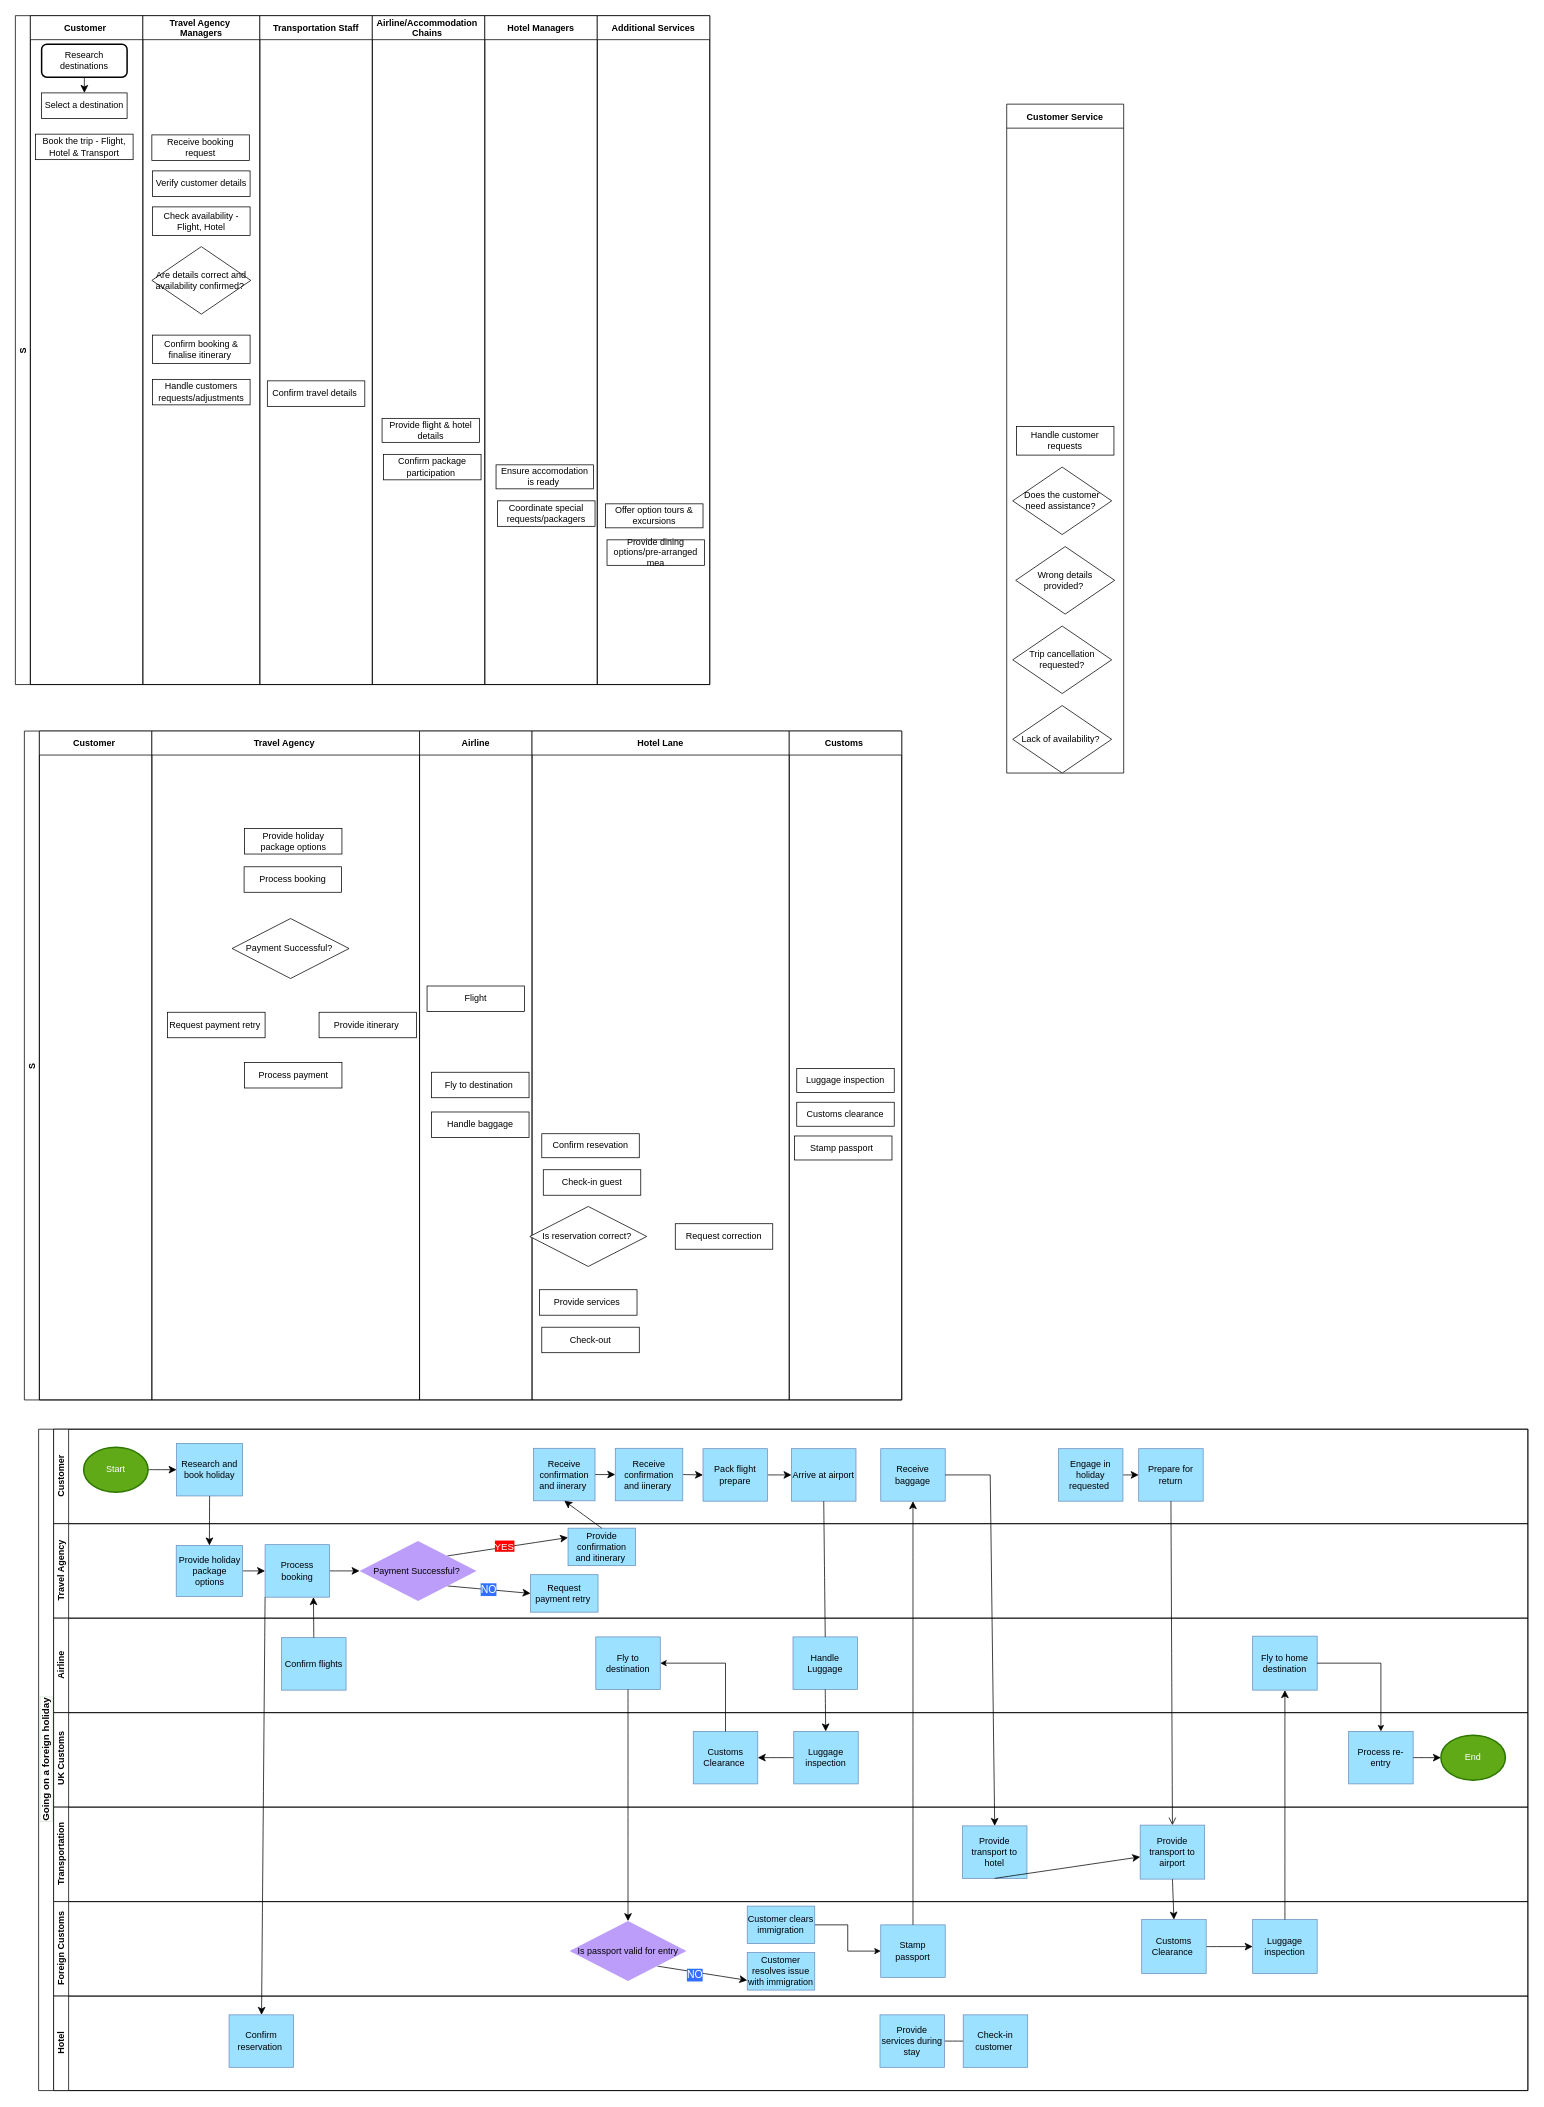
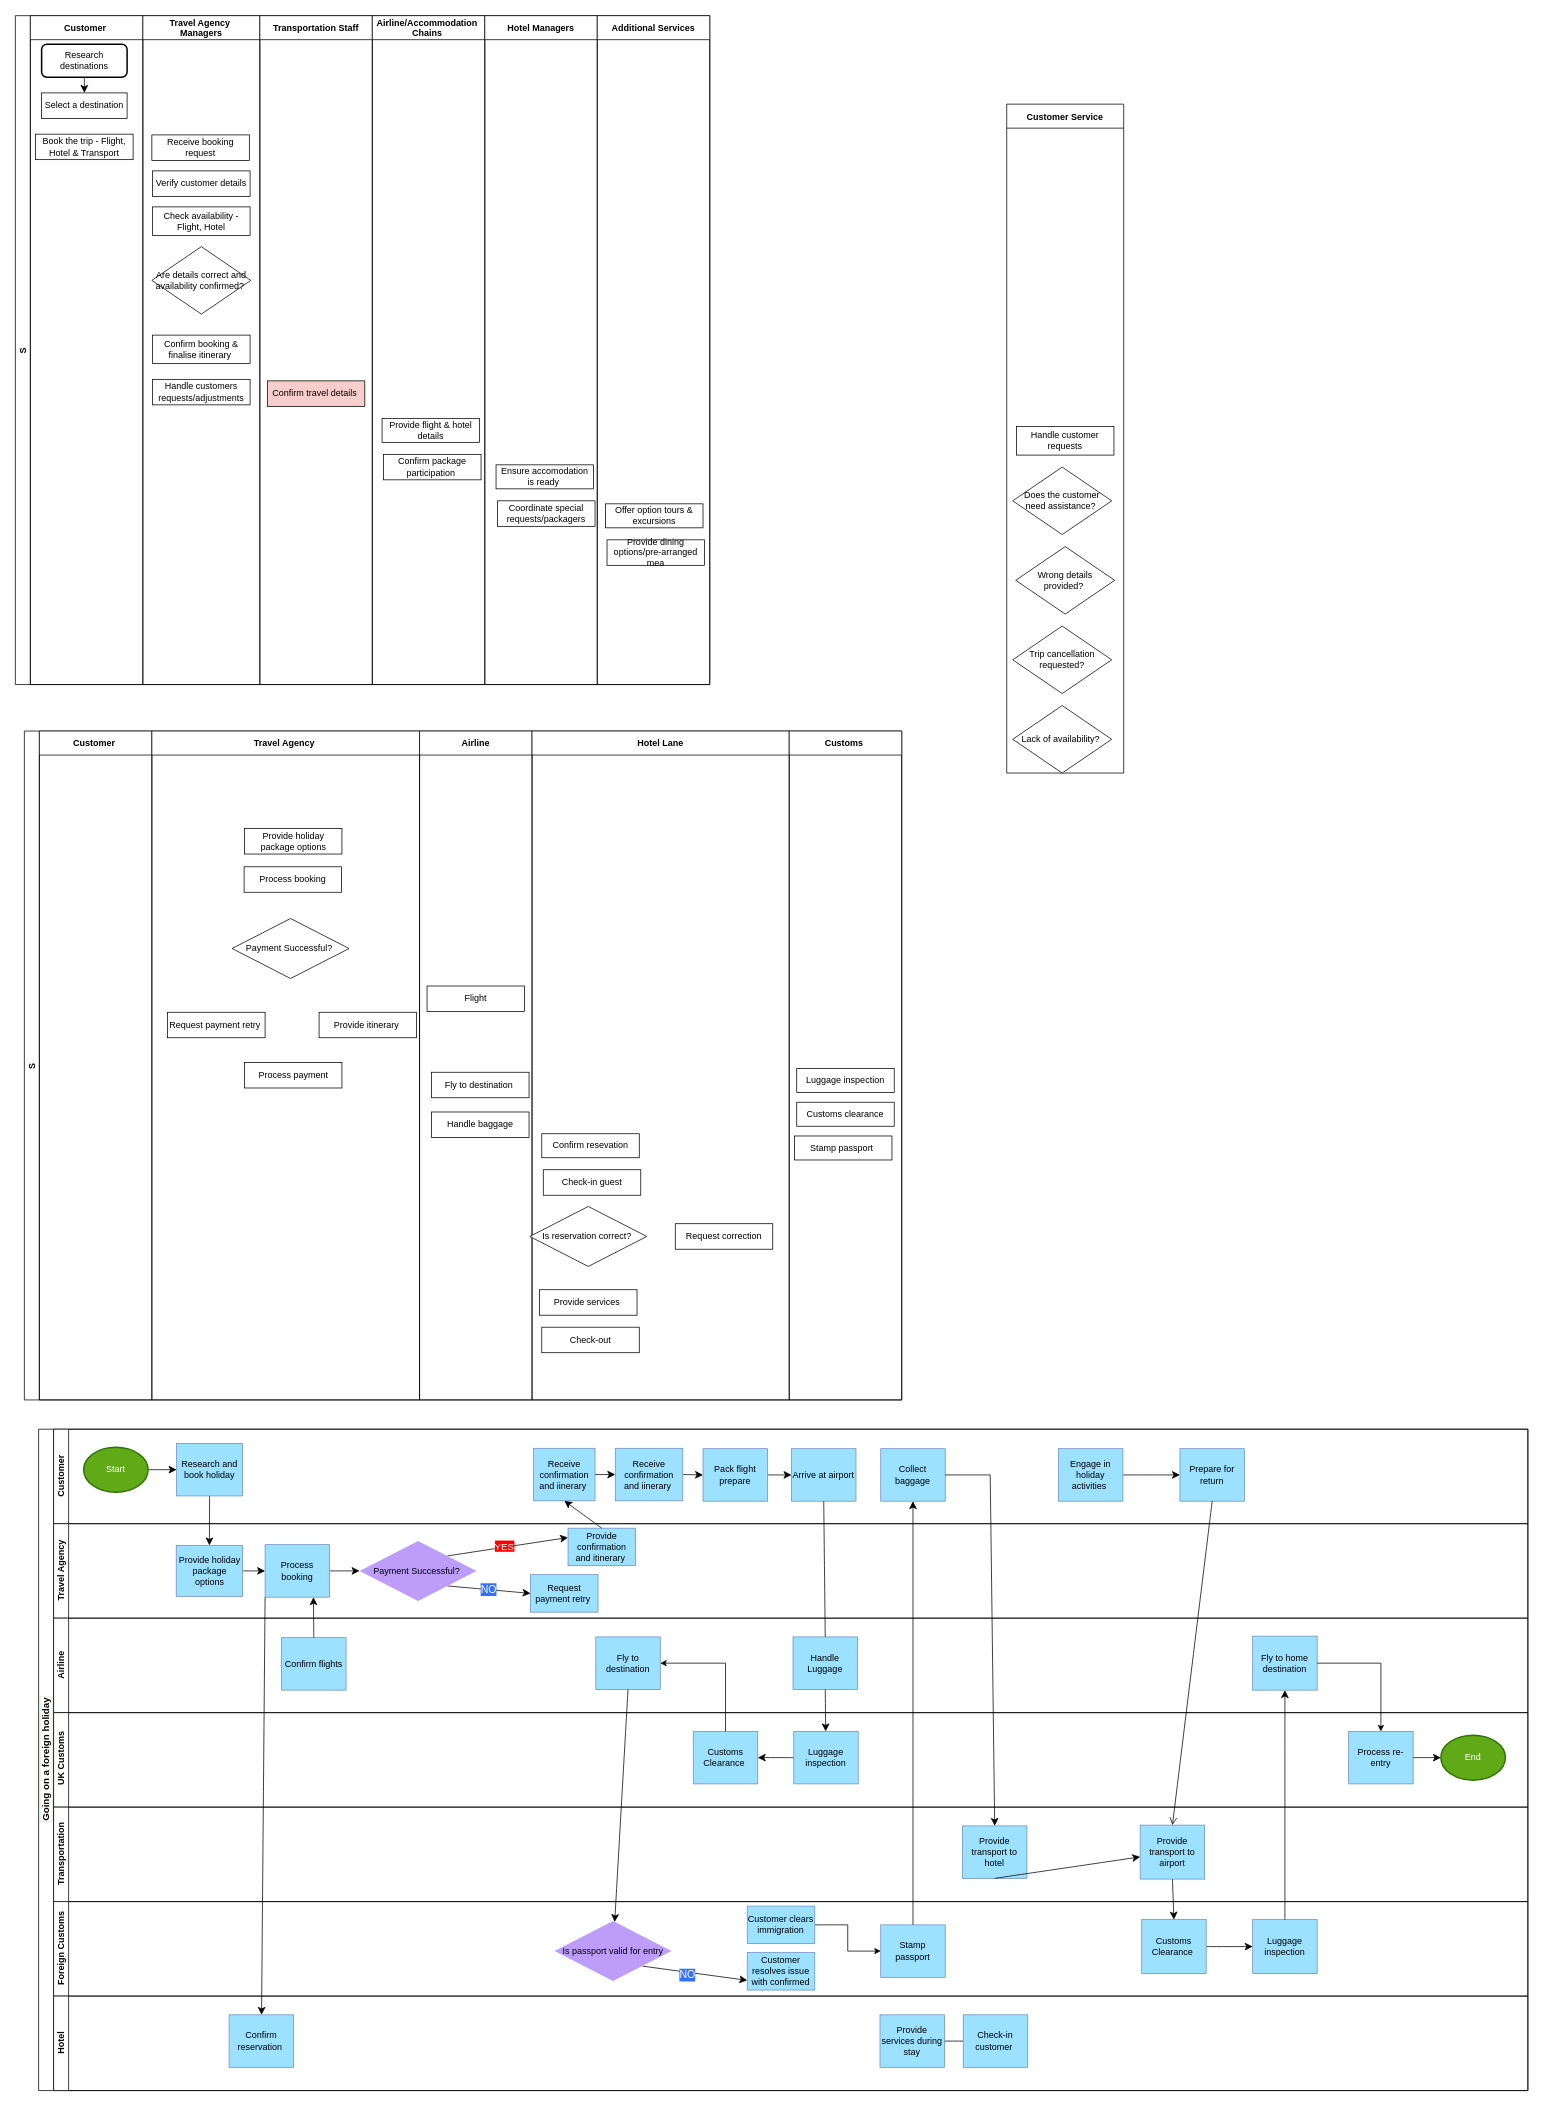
(316, 393) -> (316, 393)
(913, 1475) -> (913, 1475)
(1091, 1475) -> (1091, 1475)
(1171, 1475) -> (1212, 1475)
(628, 1951) -> (613, 1951)
(781, 1971) -> (781, 1971)
